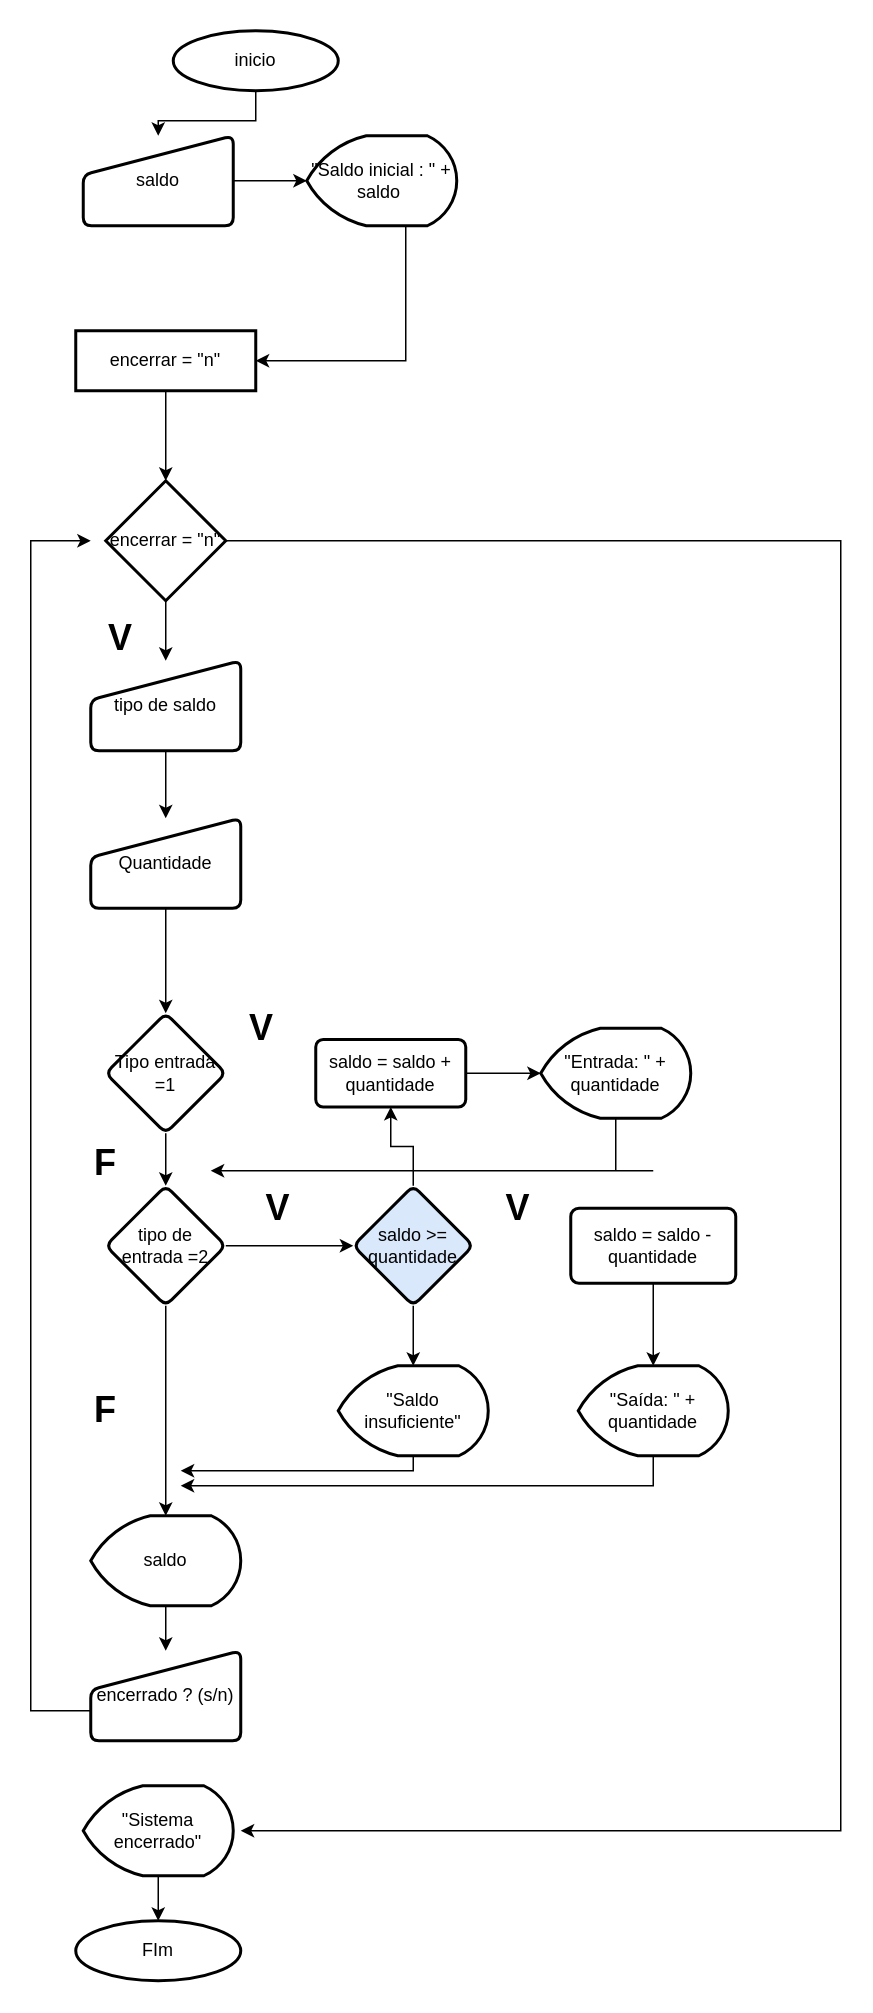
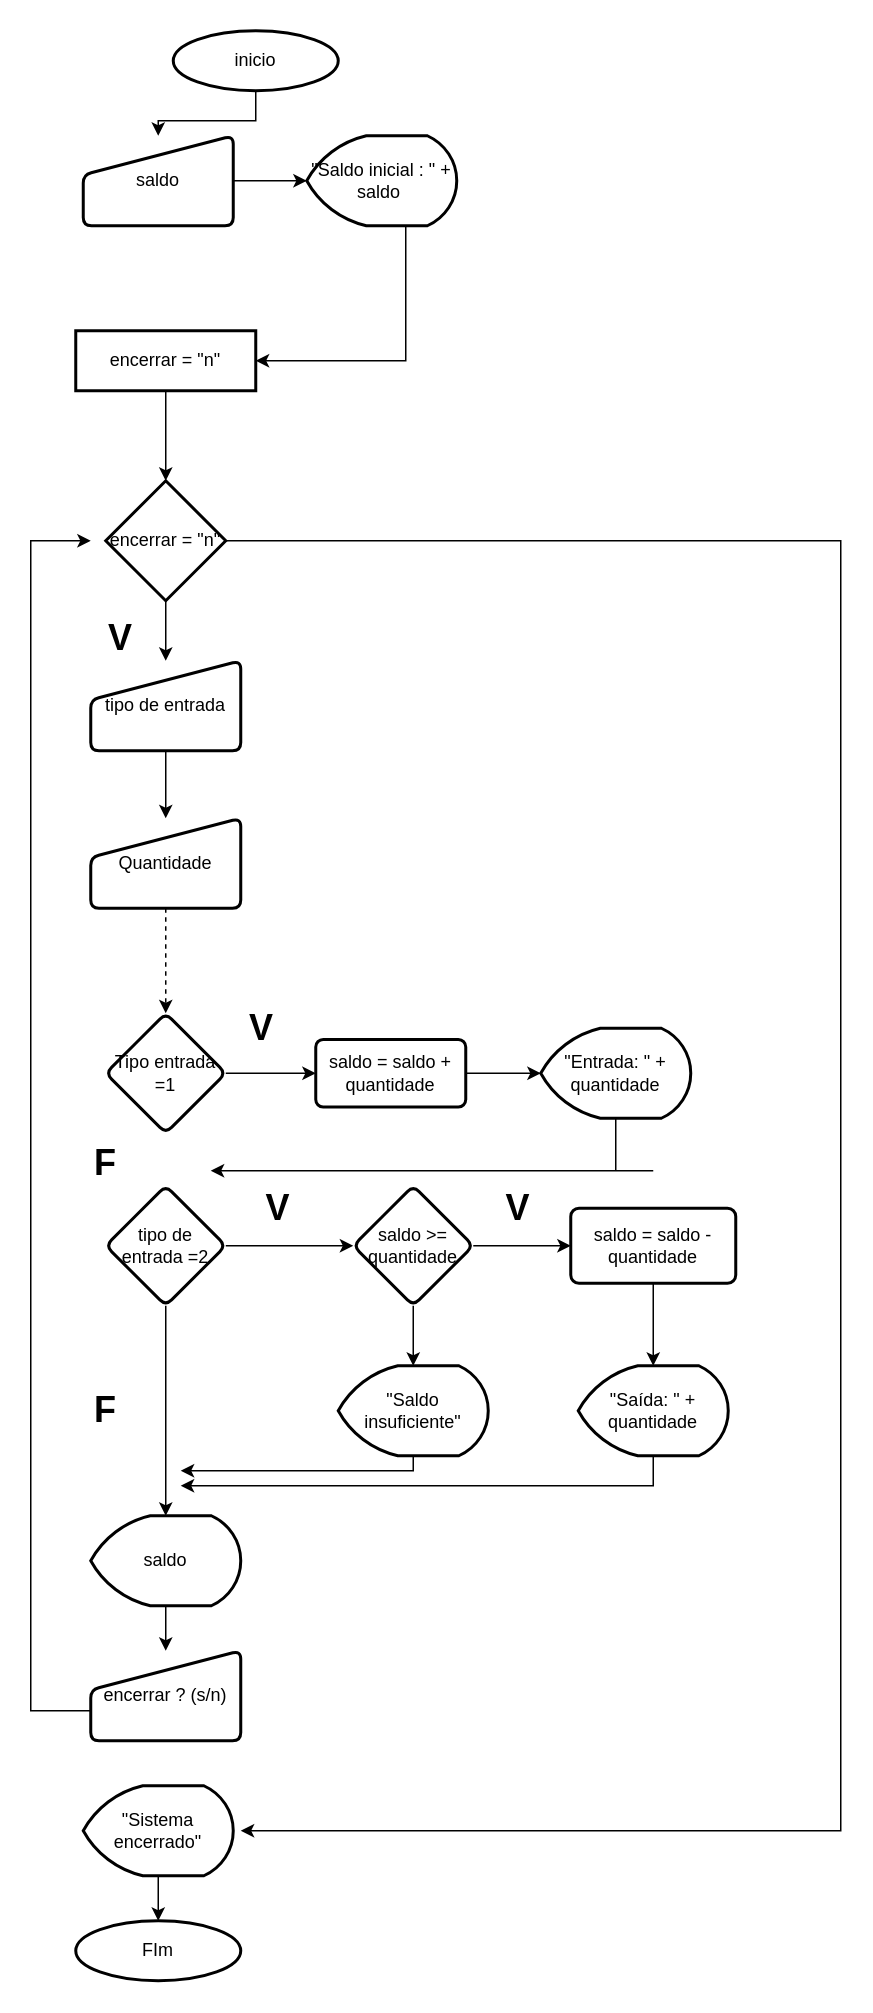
(166, 706) -> (166, 706)
(166, 954) -> (166, 954)
(407, 1146) -> (517, 1246)
(166, 1161) -> (266, 1073)
(413, 1246) -> (413, 1246)
(166, 1696) -> (166, 1696)
